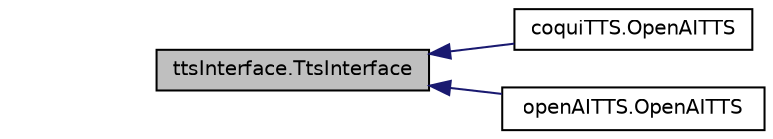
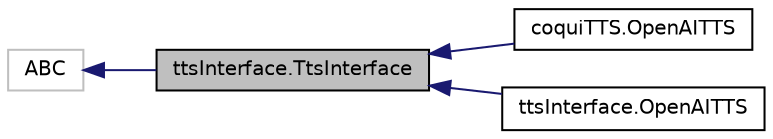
none -> (46, 70)
(633, 109) -> (633, 109)
